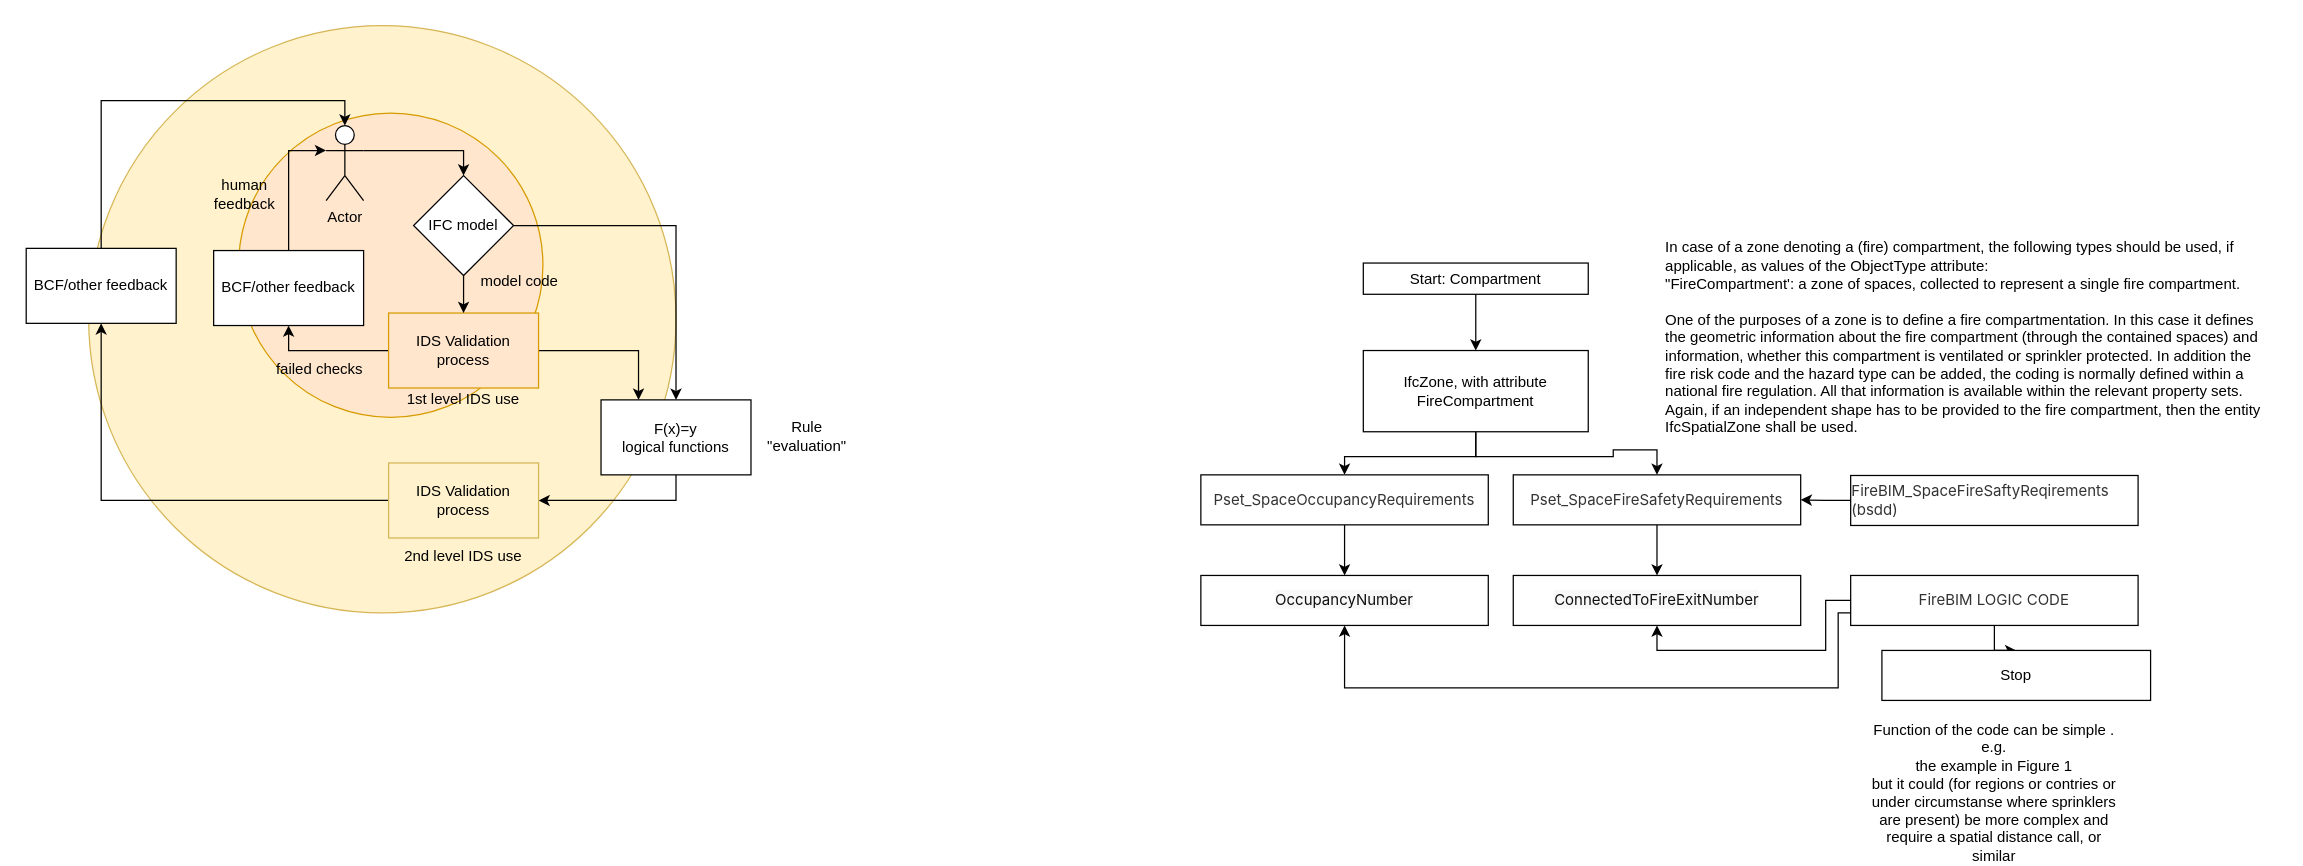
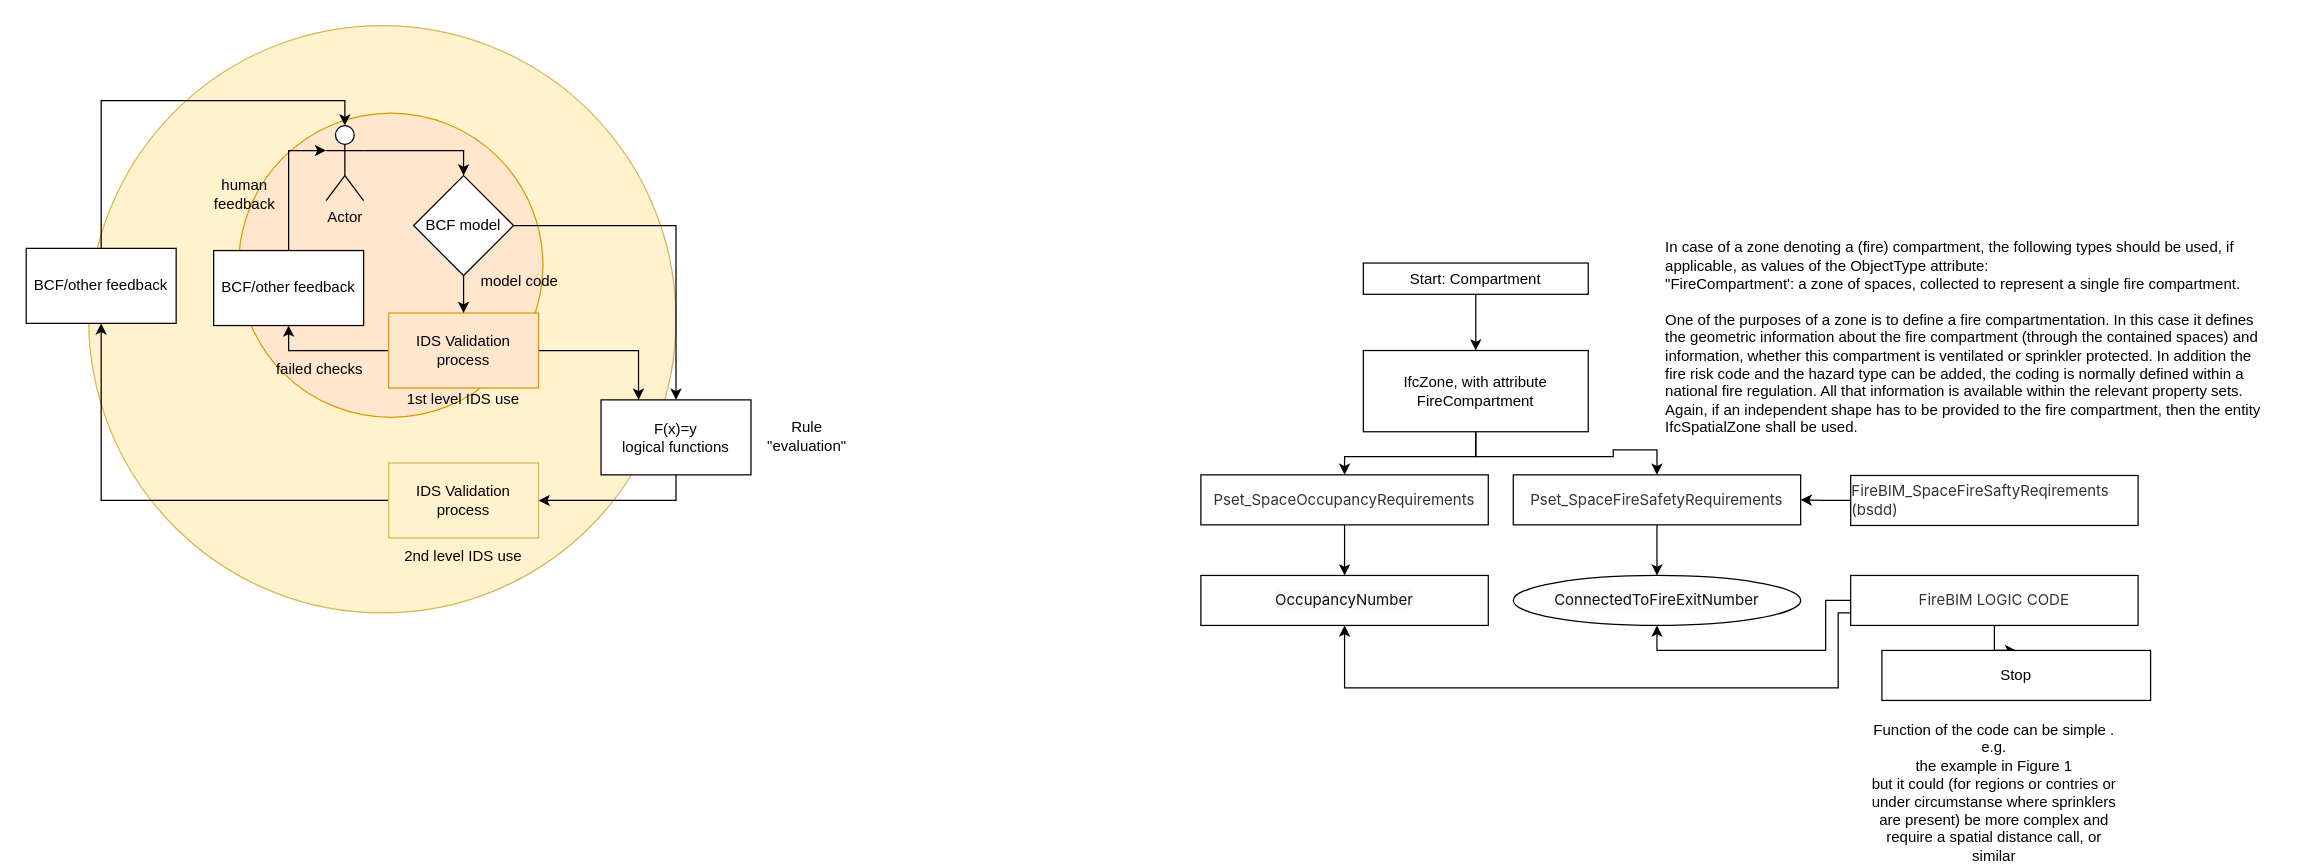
(463, 226) -> (463, 226)
(1657, 601) -> (1657, 601)
